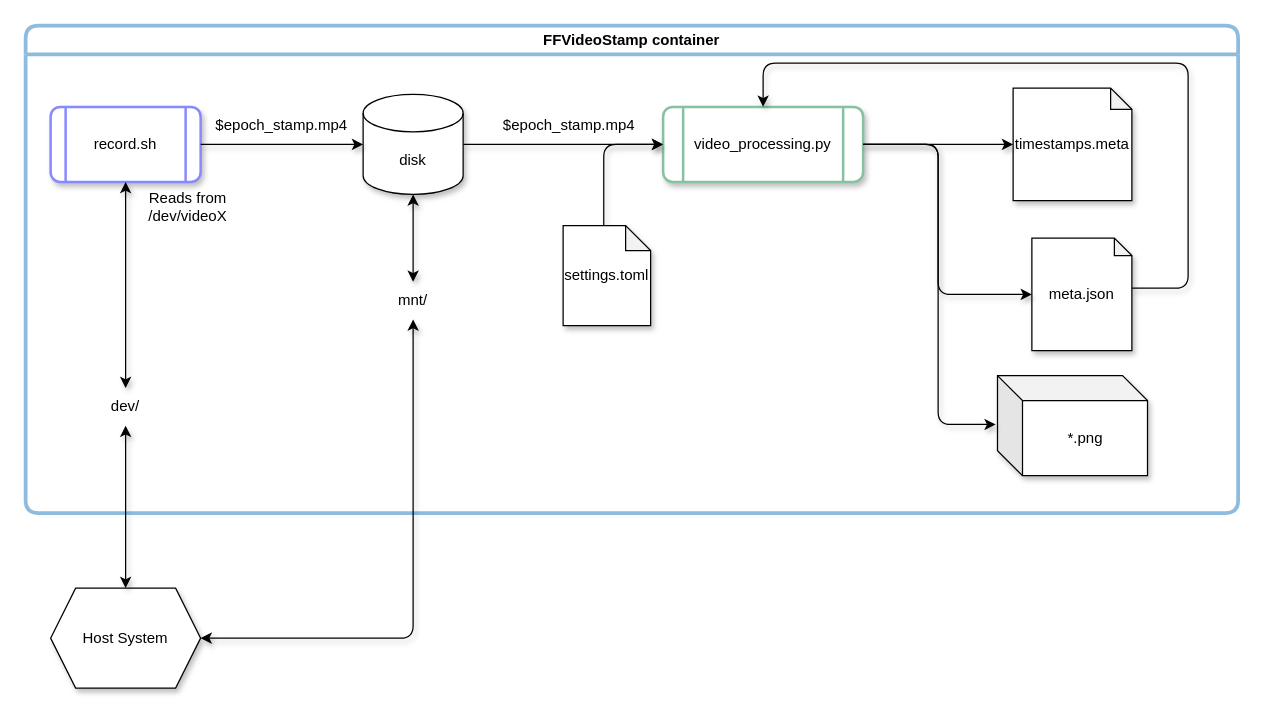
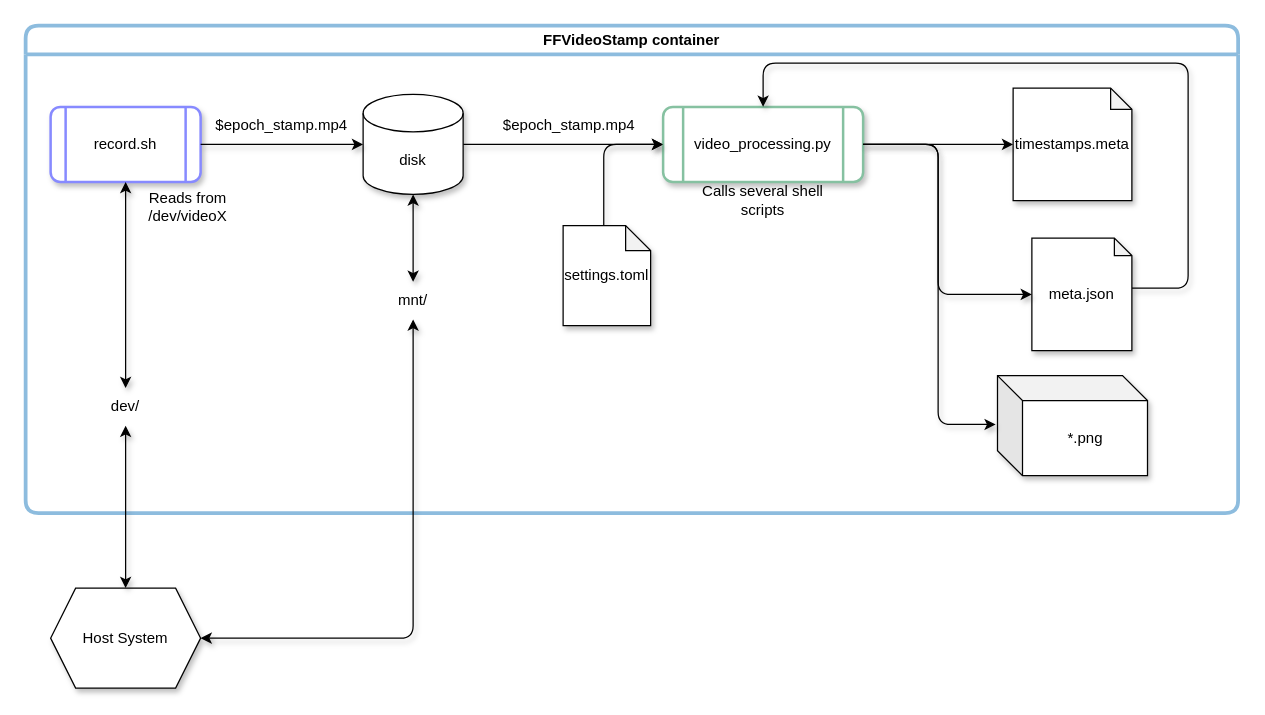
none -> (763, 201)
